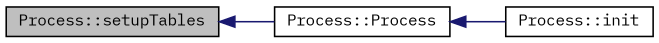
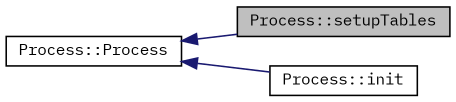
(255, 22) -> (217, 37)
